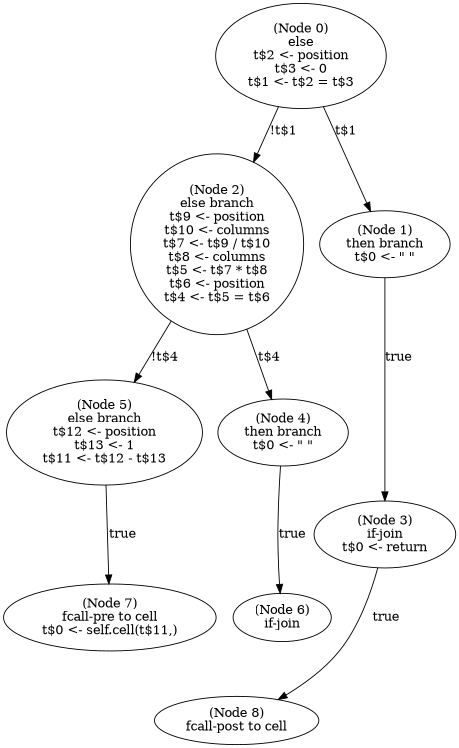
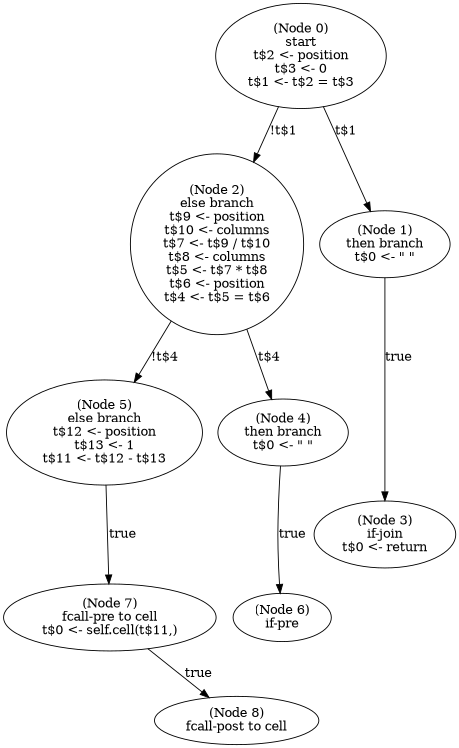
(301, 56) -> (301, 56)
(282, 617) -> (282, 617)
(346, 642) -> (175, 670)
